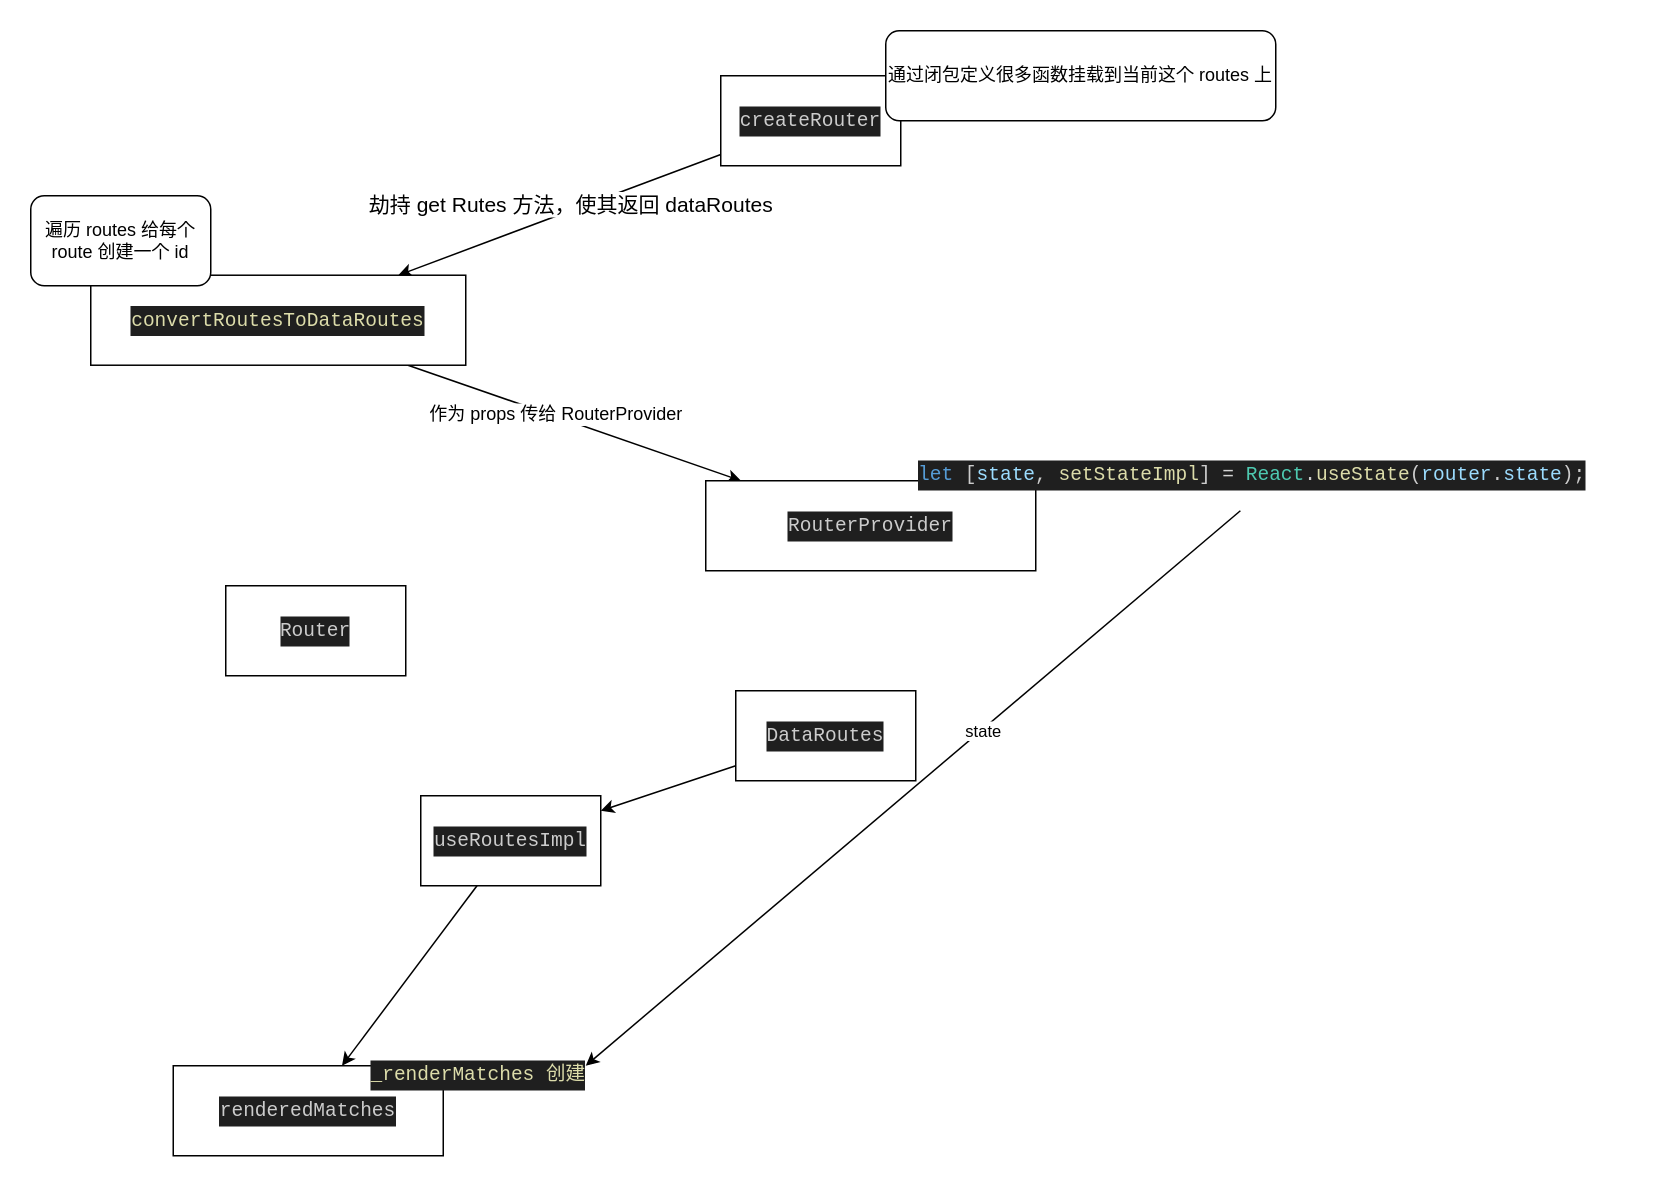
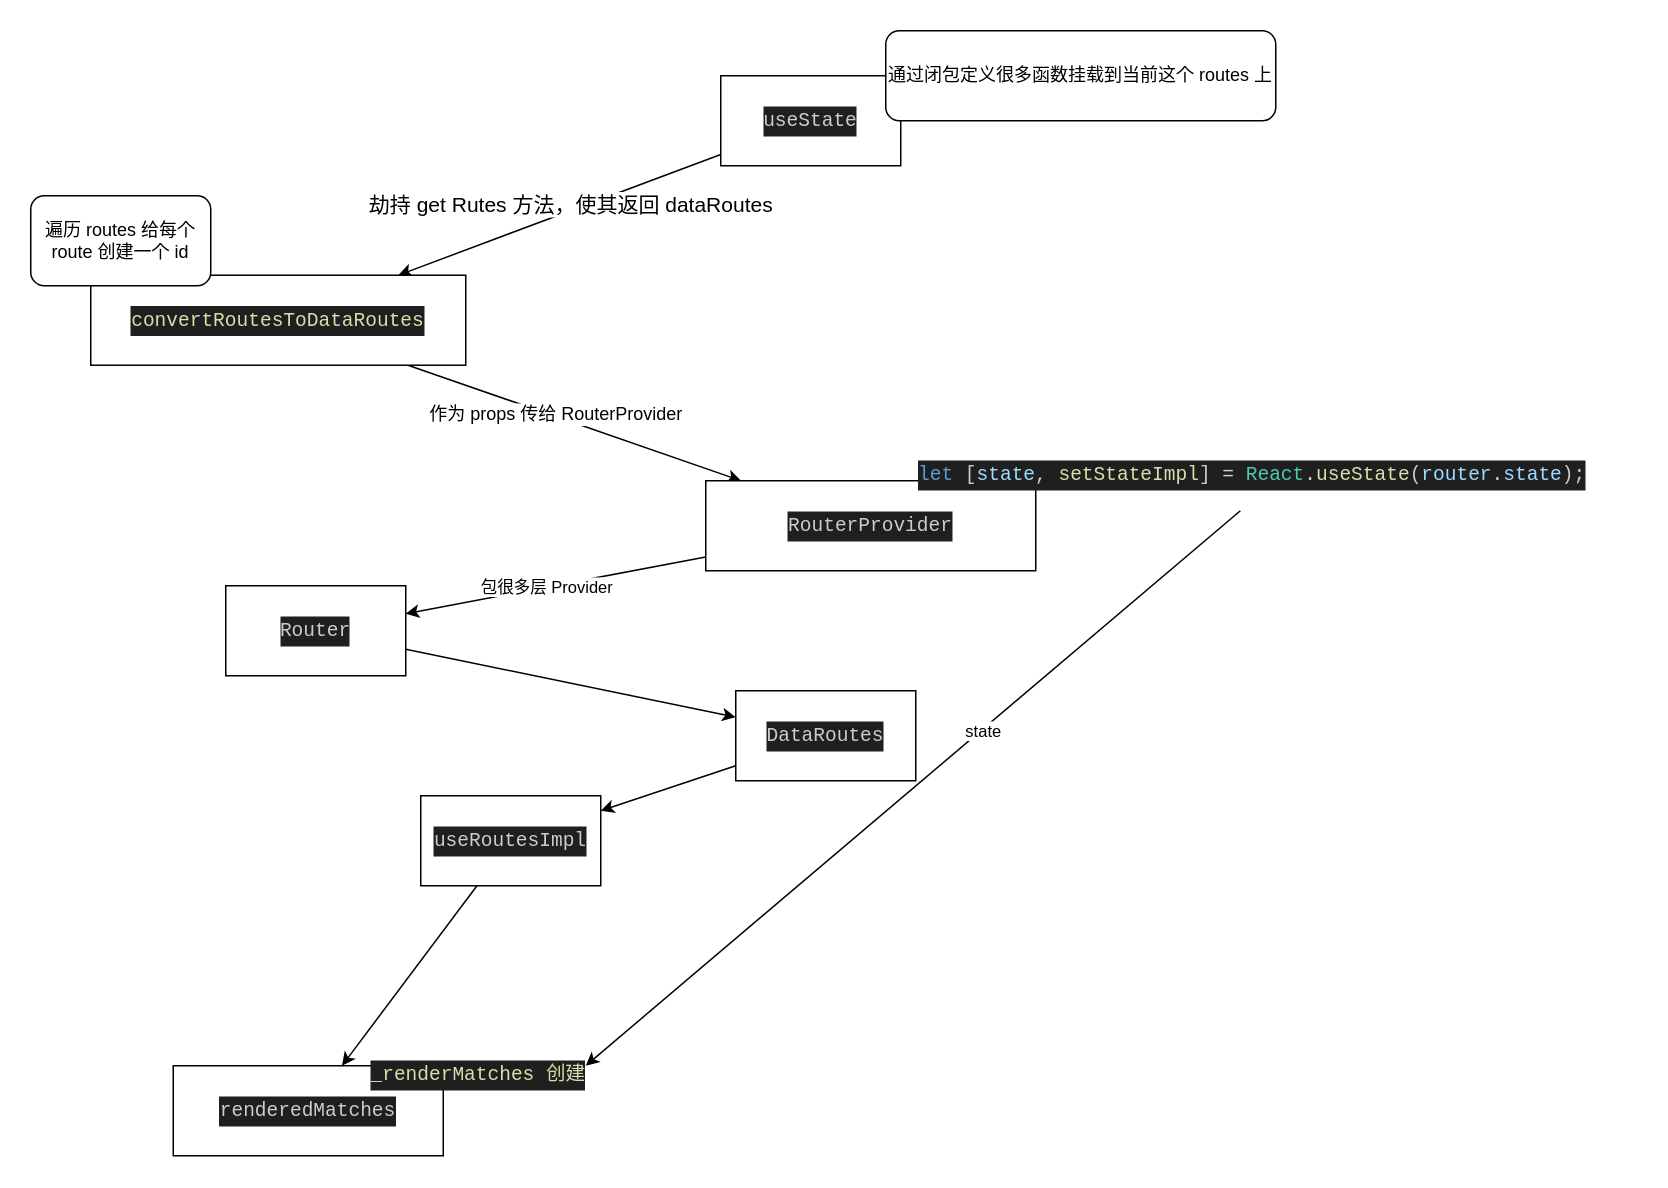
(811, 121) -> (811, 121)
none -> (496, 597)
none -> (566, 682)
